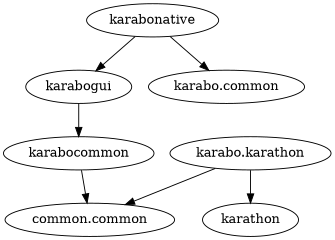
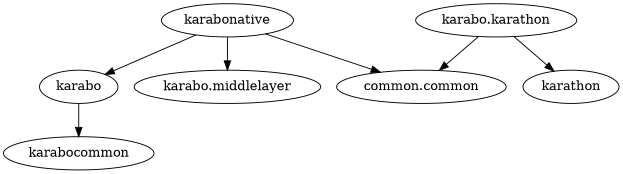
(79, 87) -> (79, 87)
(227, 87) -> (227, 87)
(83, 182) -> (318, 52)
